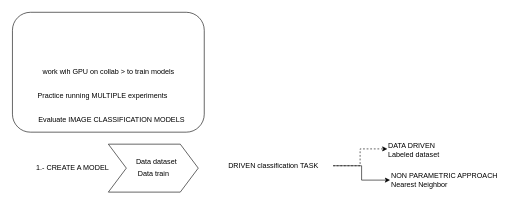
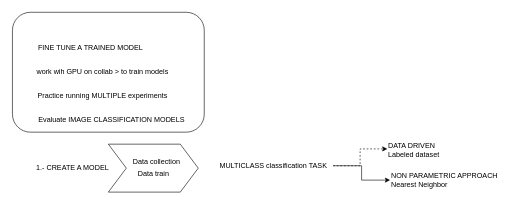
none -> (90, 48)
(108, 72) -> (102, 72)
(157, 162) -> (157, 162)
(274, 166) -> (274, 166)
